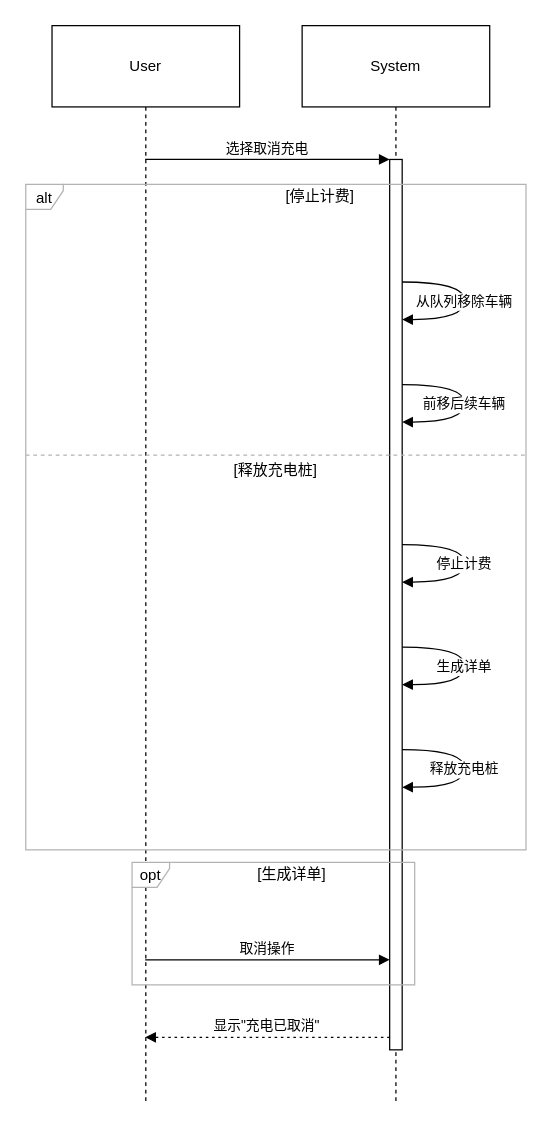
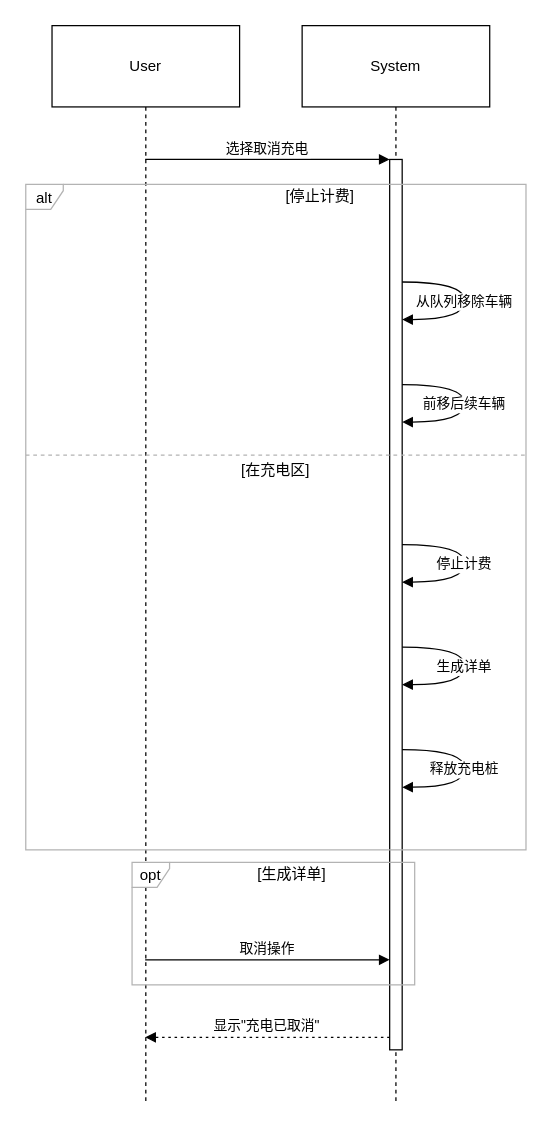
(276, 471) -> (276, 471)
